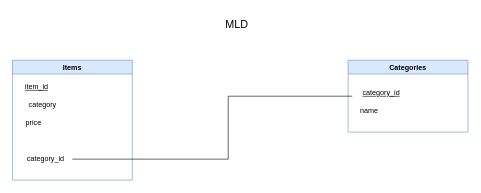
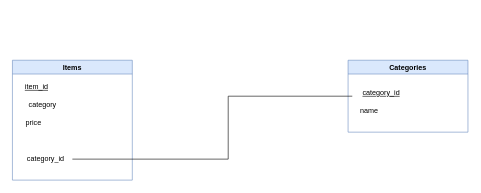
(237, 24) -> none
